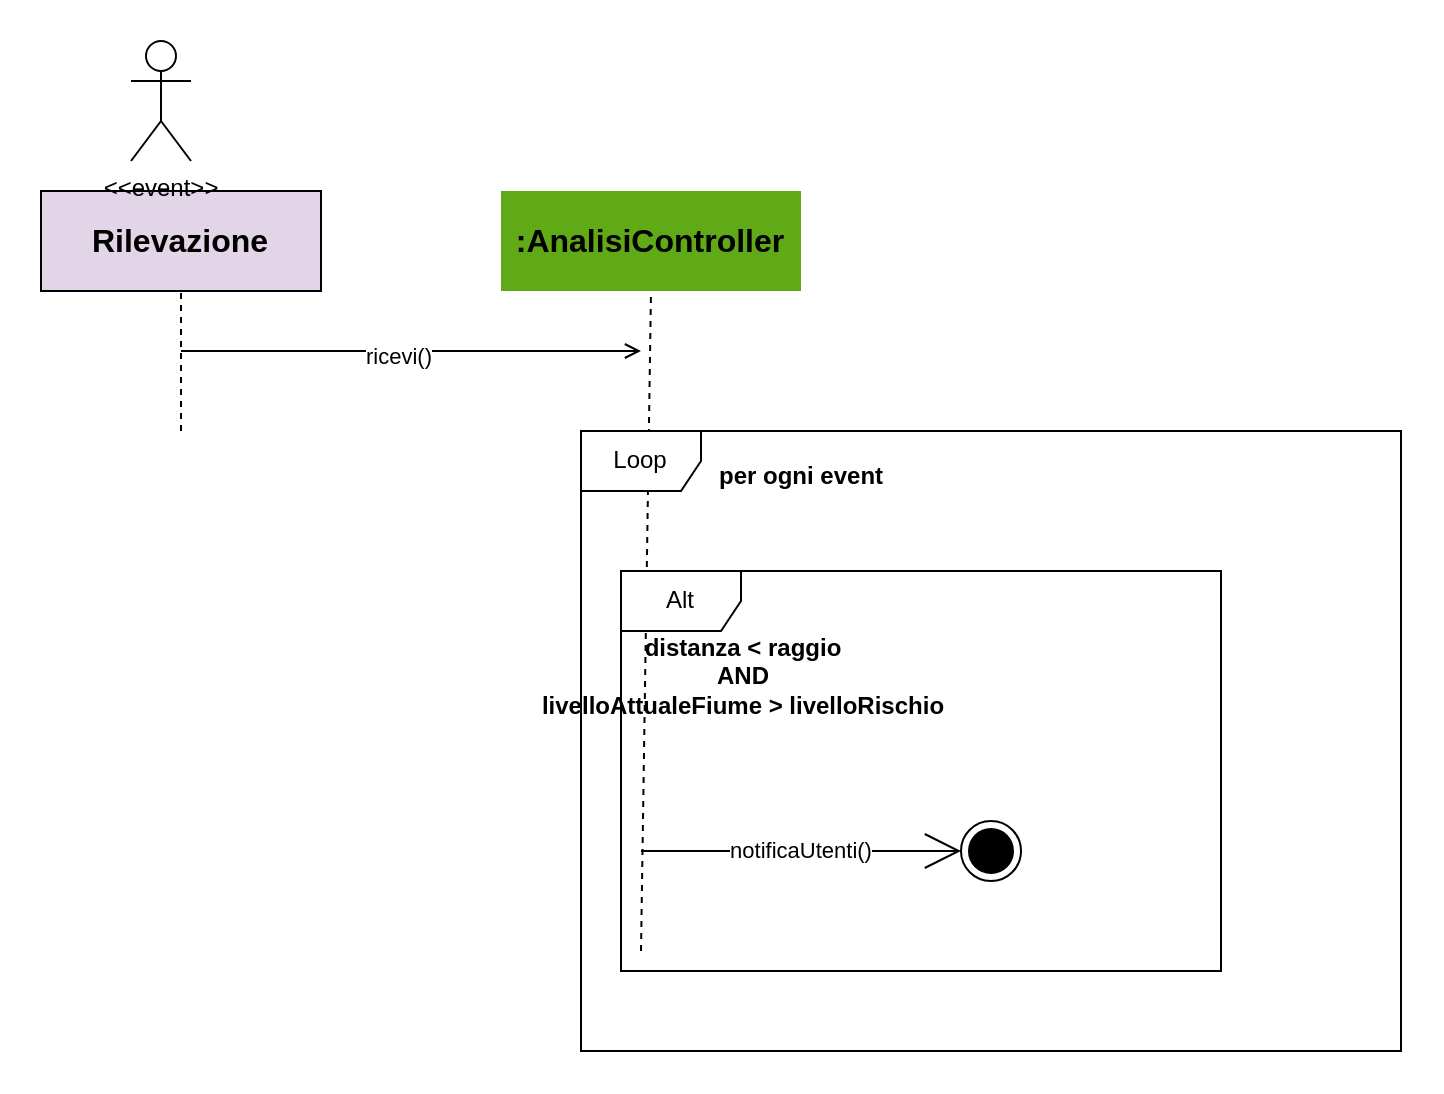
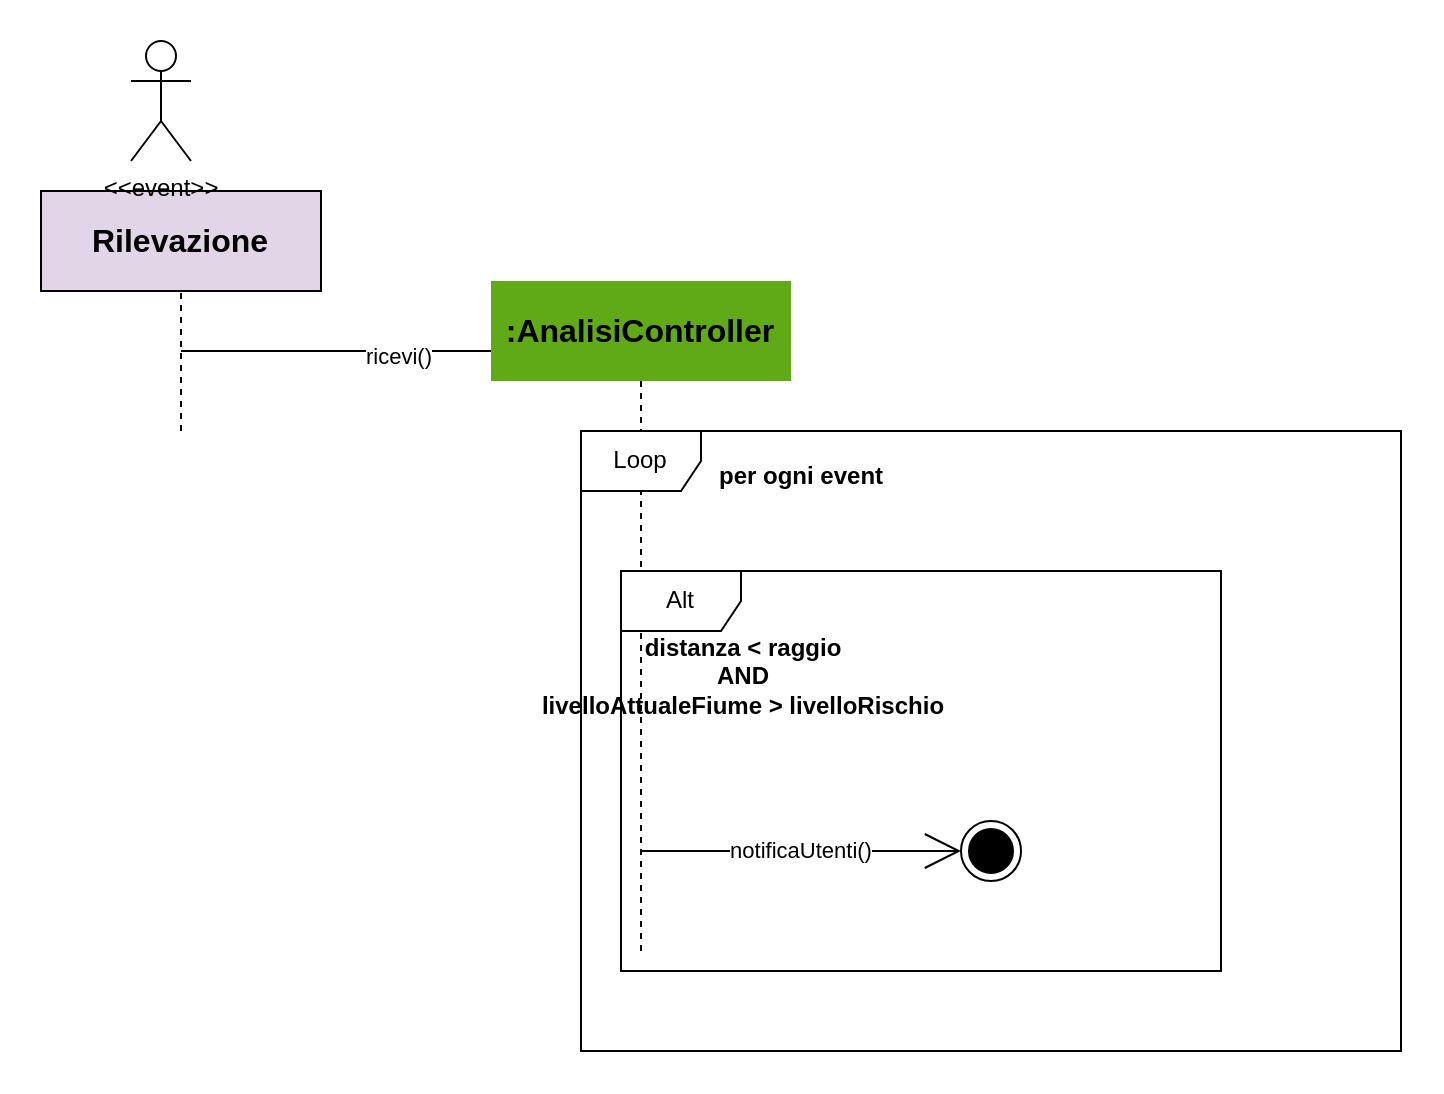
(651, 241) -> (641, 331)
